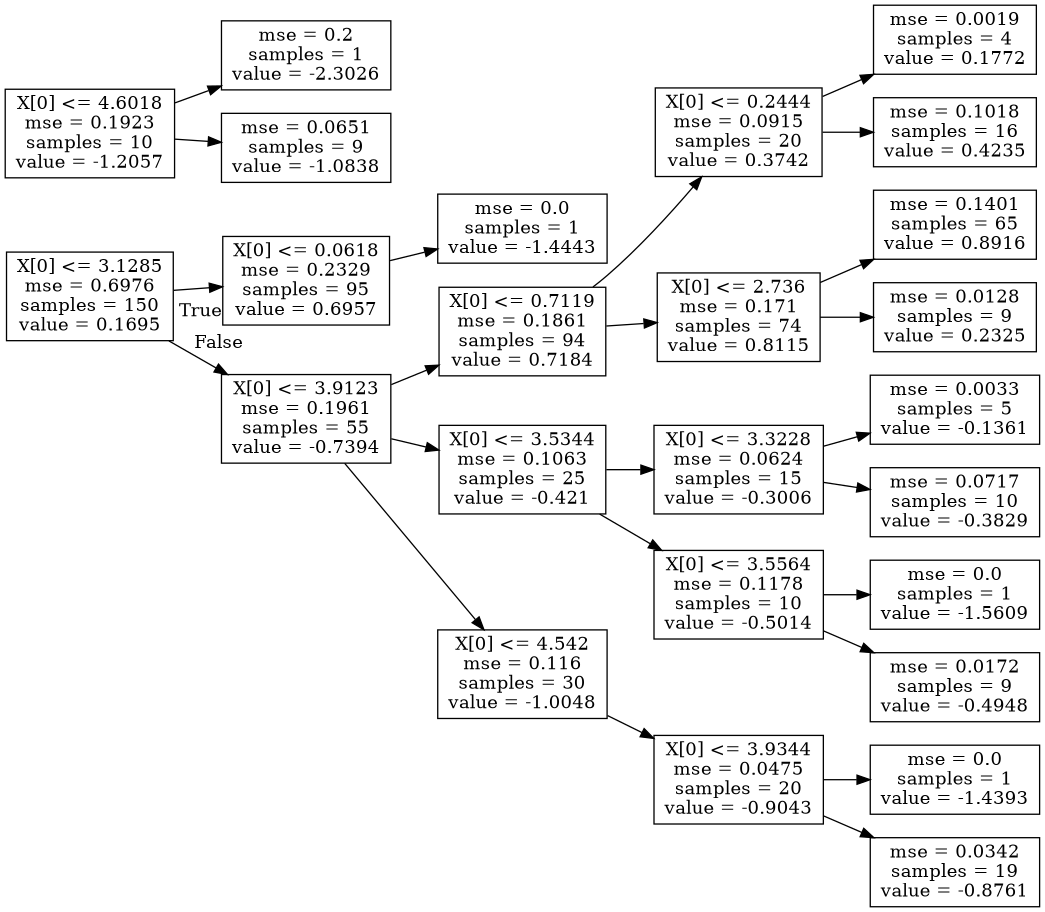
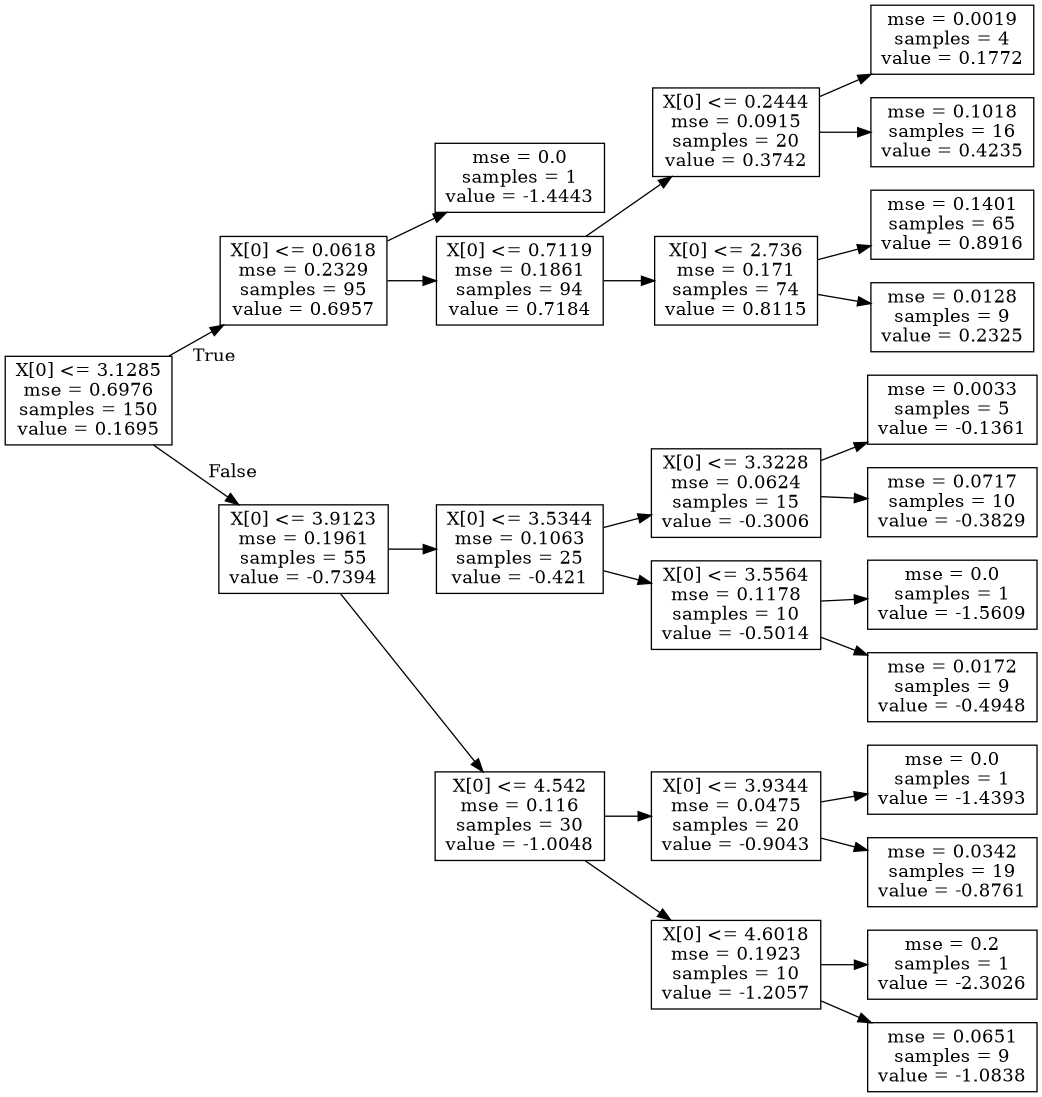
(409, 377) -> (405, 281)
none -> (622, 887)
